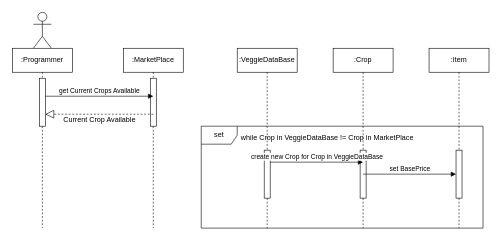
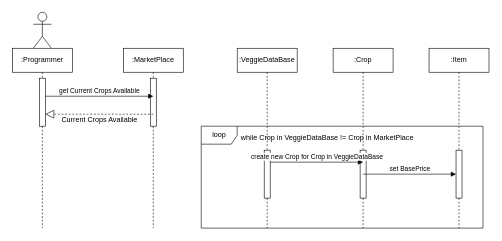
(100, 120) -> (100, 120)
(219, 135) -> (219, 135)
